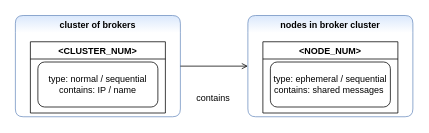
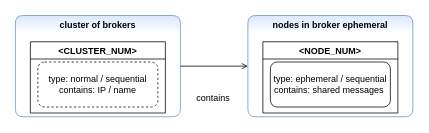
(330, 24) -> (330, 24)
(98, 84) -> (98, 84)
